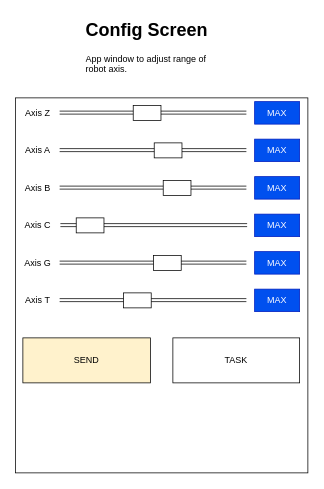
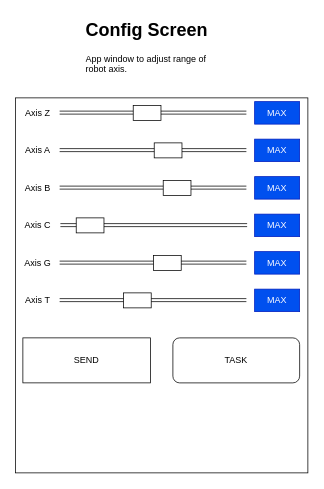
(87, 360) -> (87, 360)
(236, 360) -> (236, 360)
